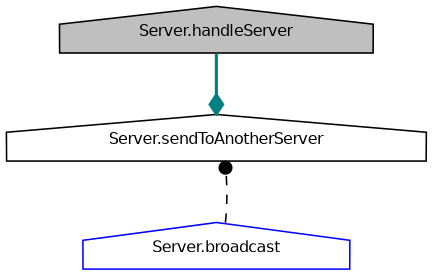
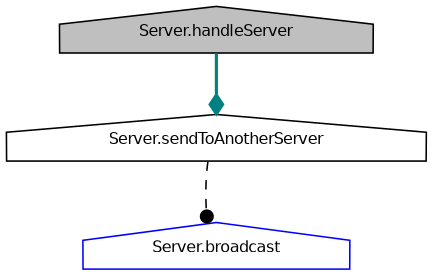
(227, 199) -> (206, 186)
